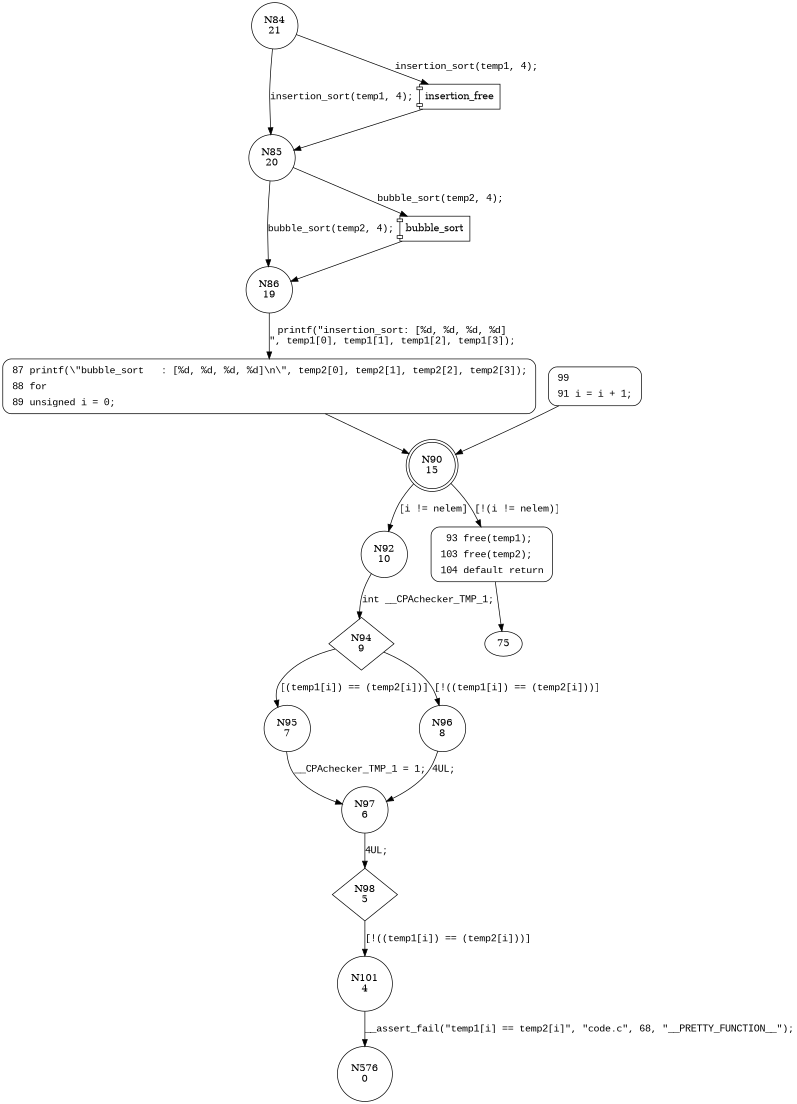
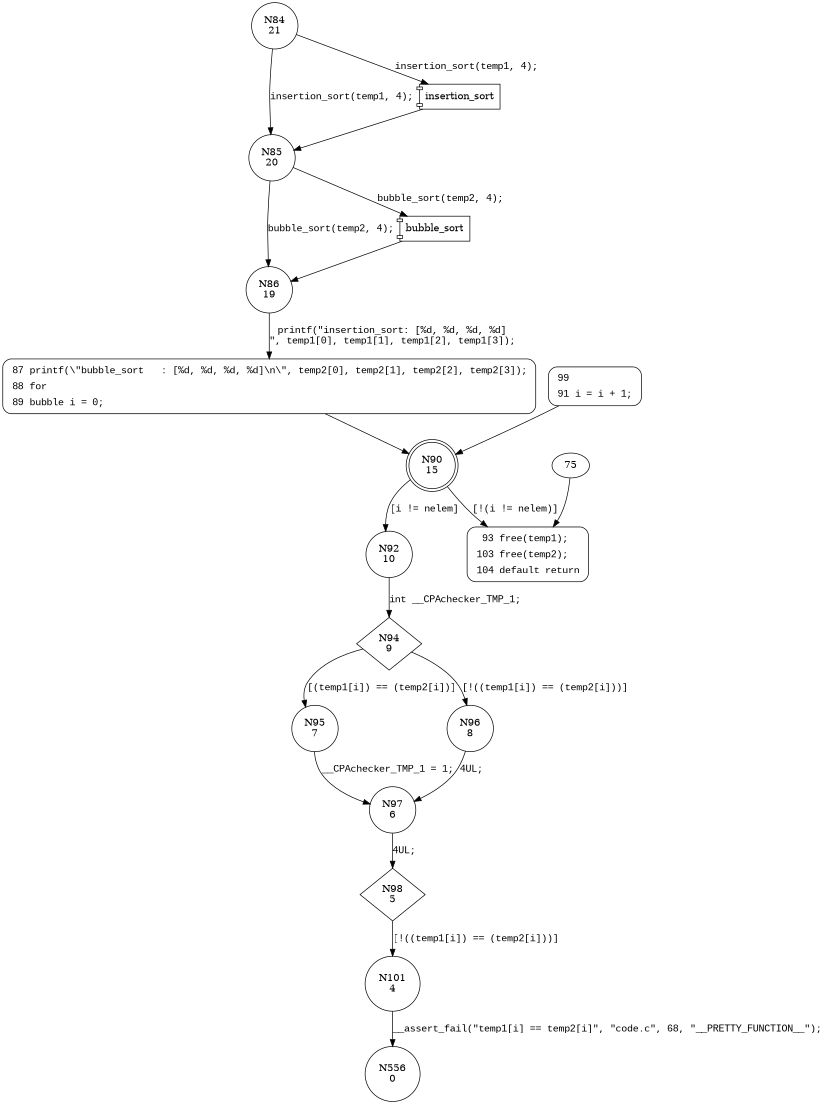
(460, 97) -> (460, 97)
(72, 402) -> (67, 402)
(498, 603) -> (566, 500)
(365, 1074) -> (393, 1074)
